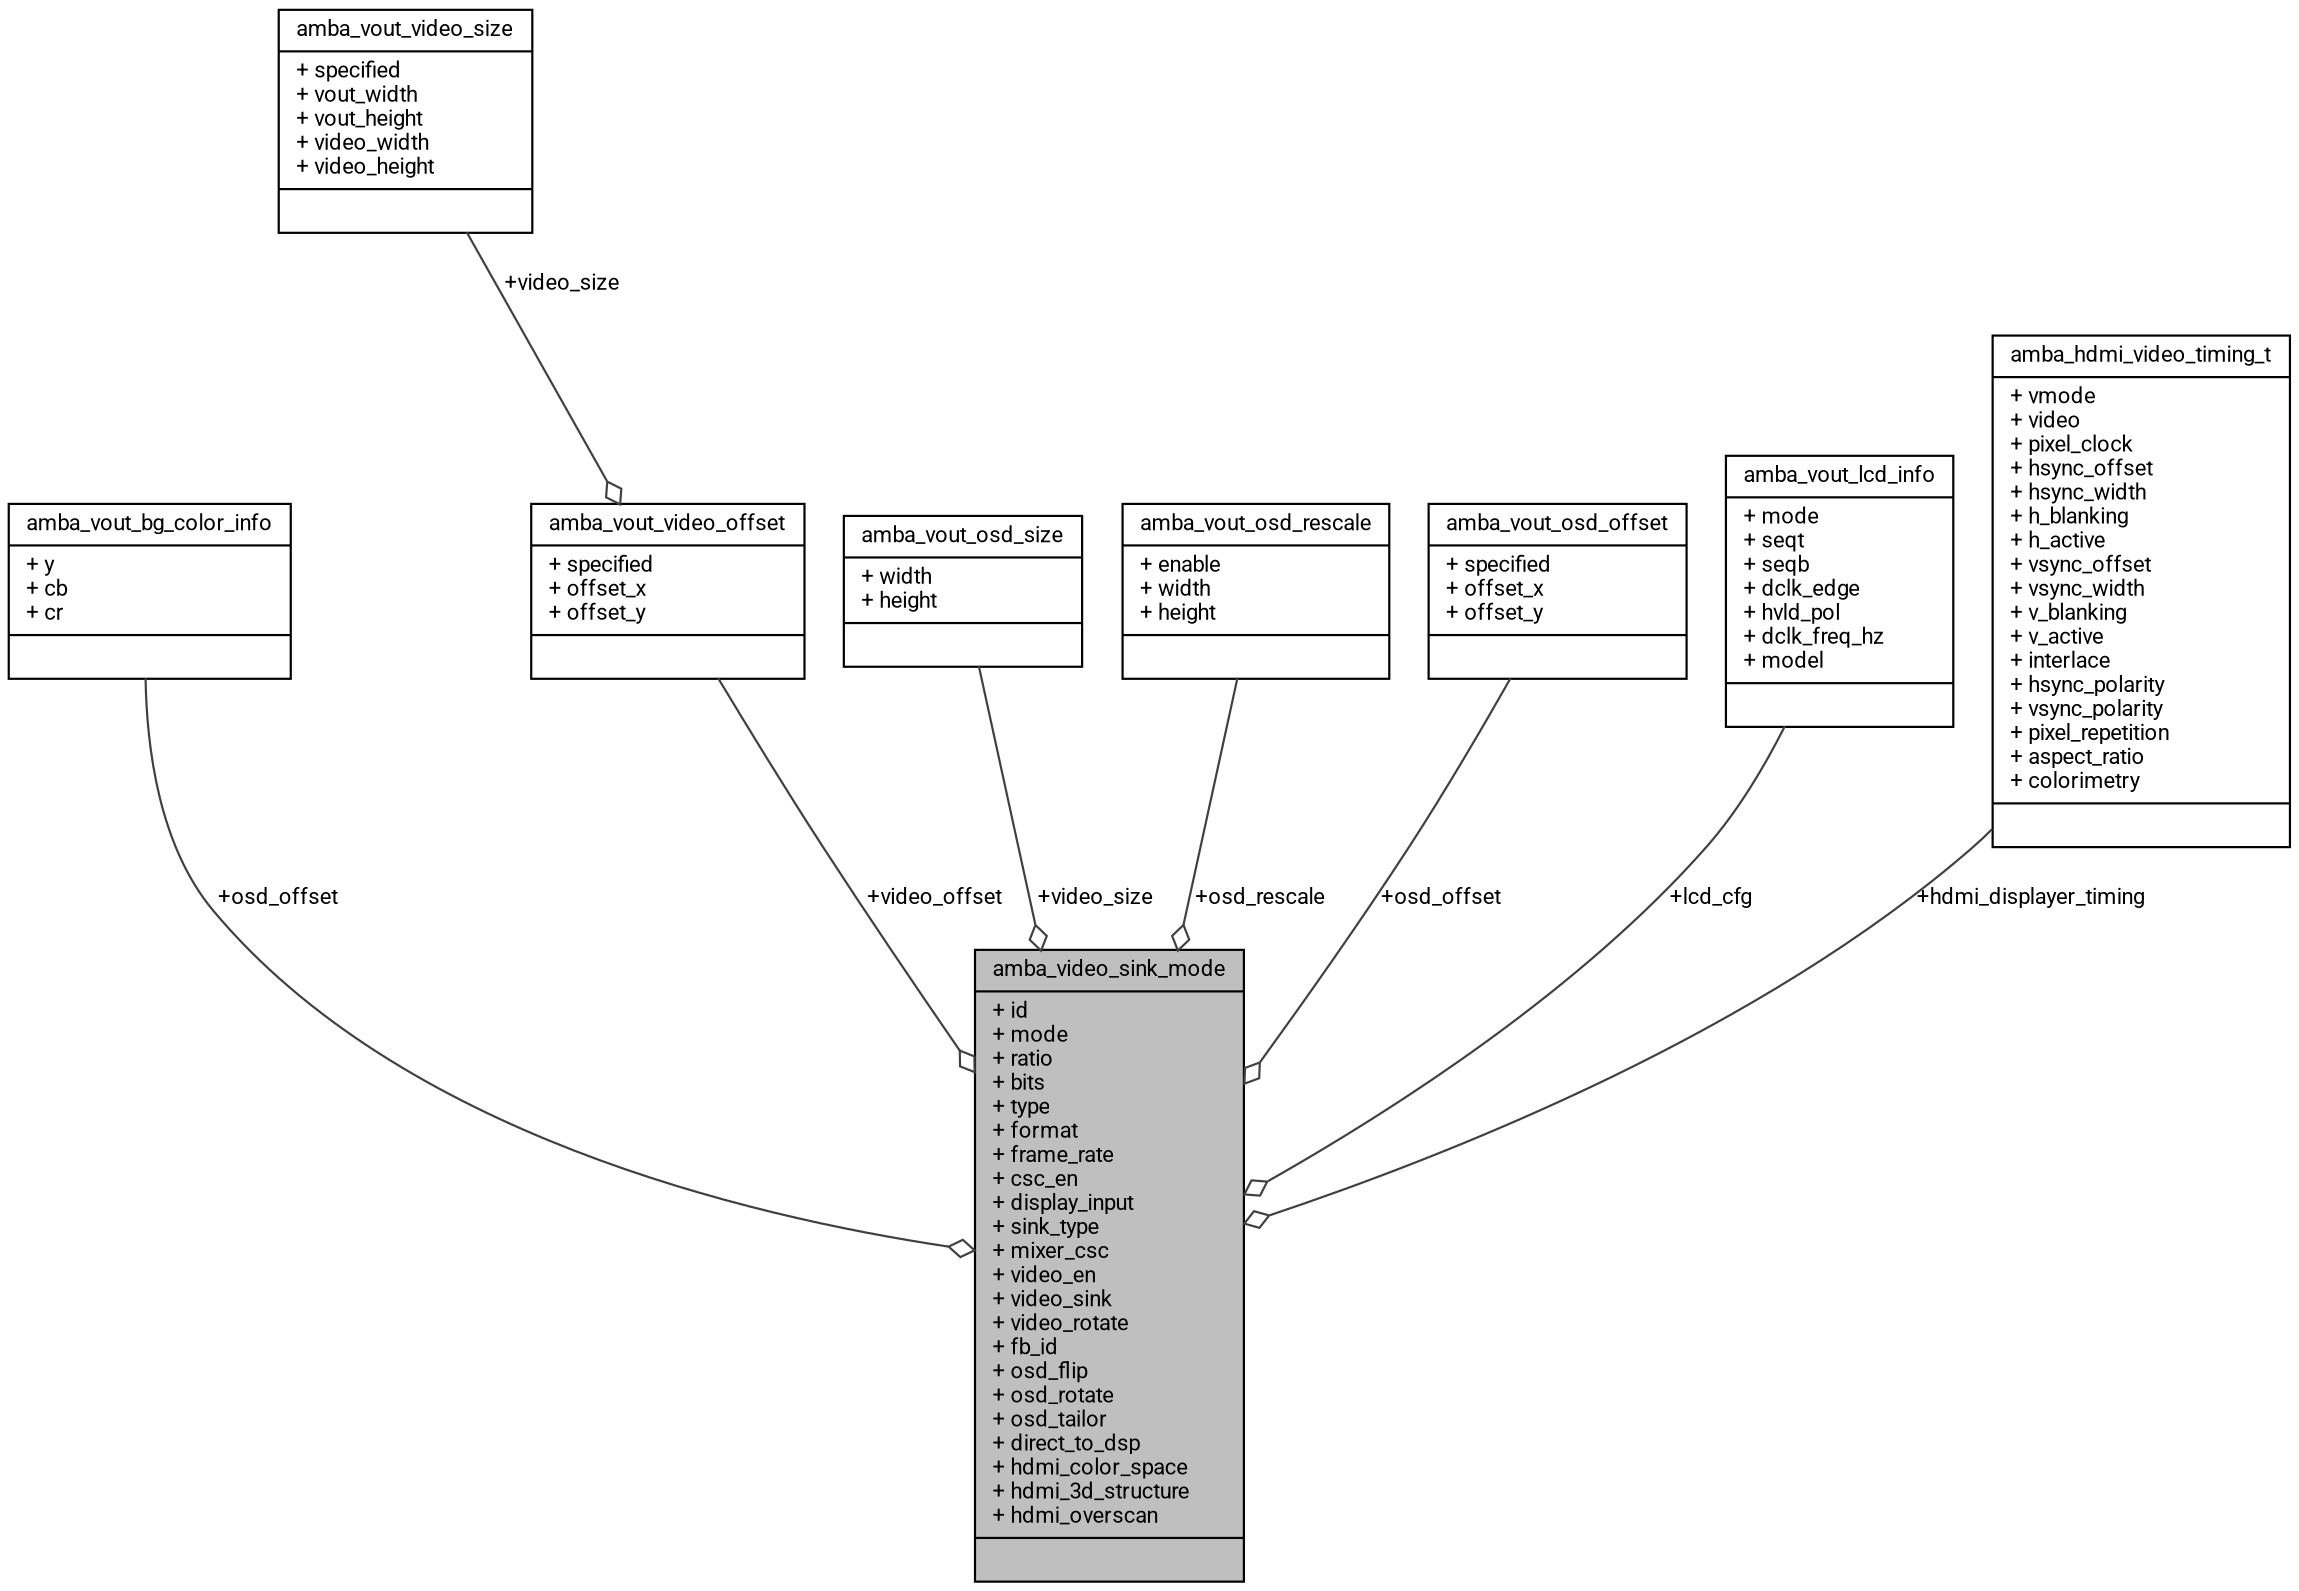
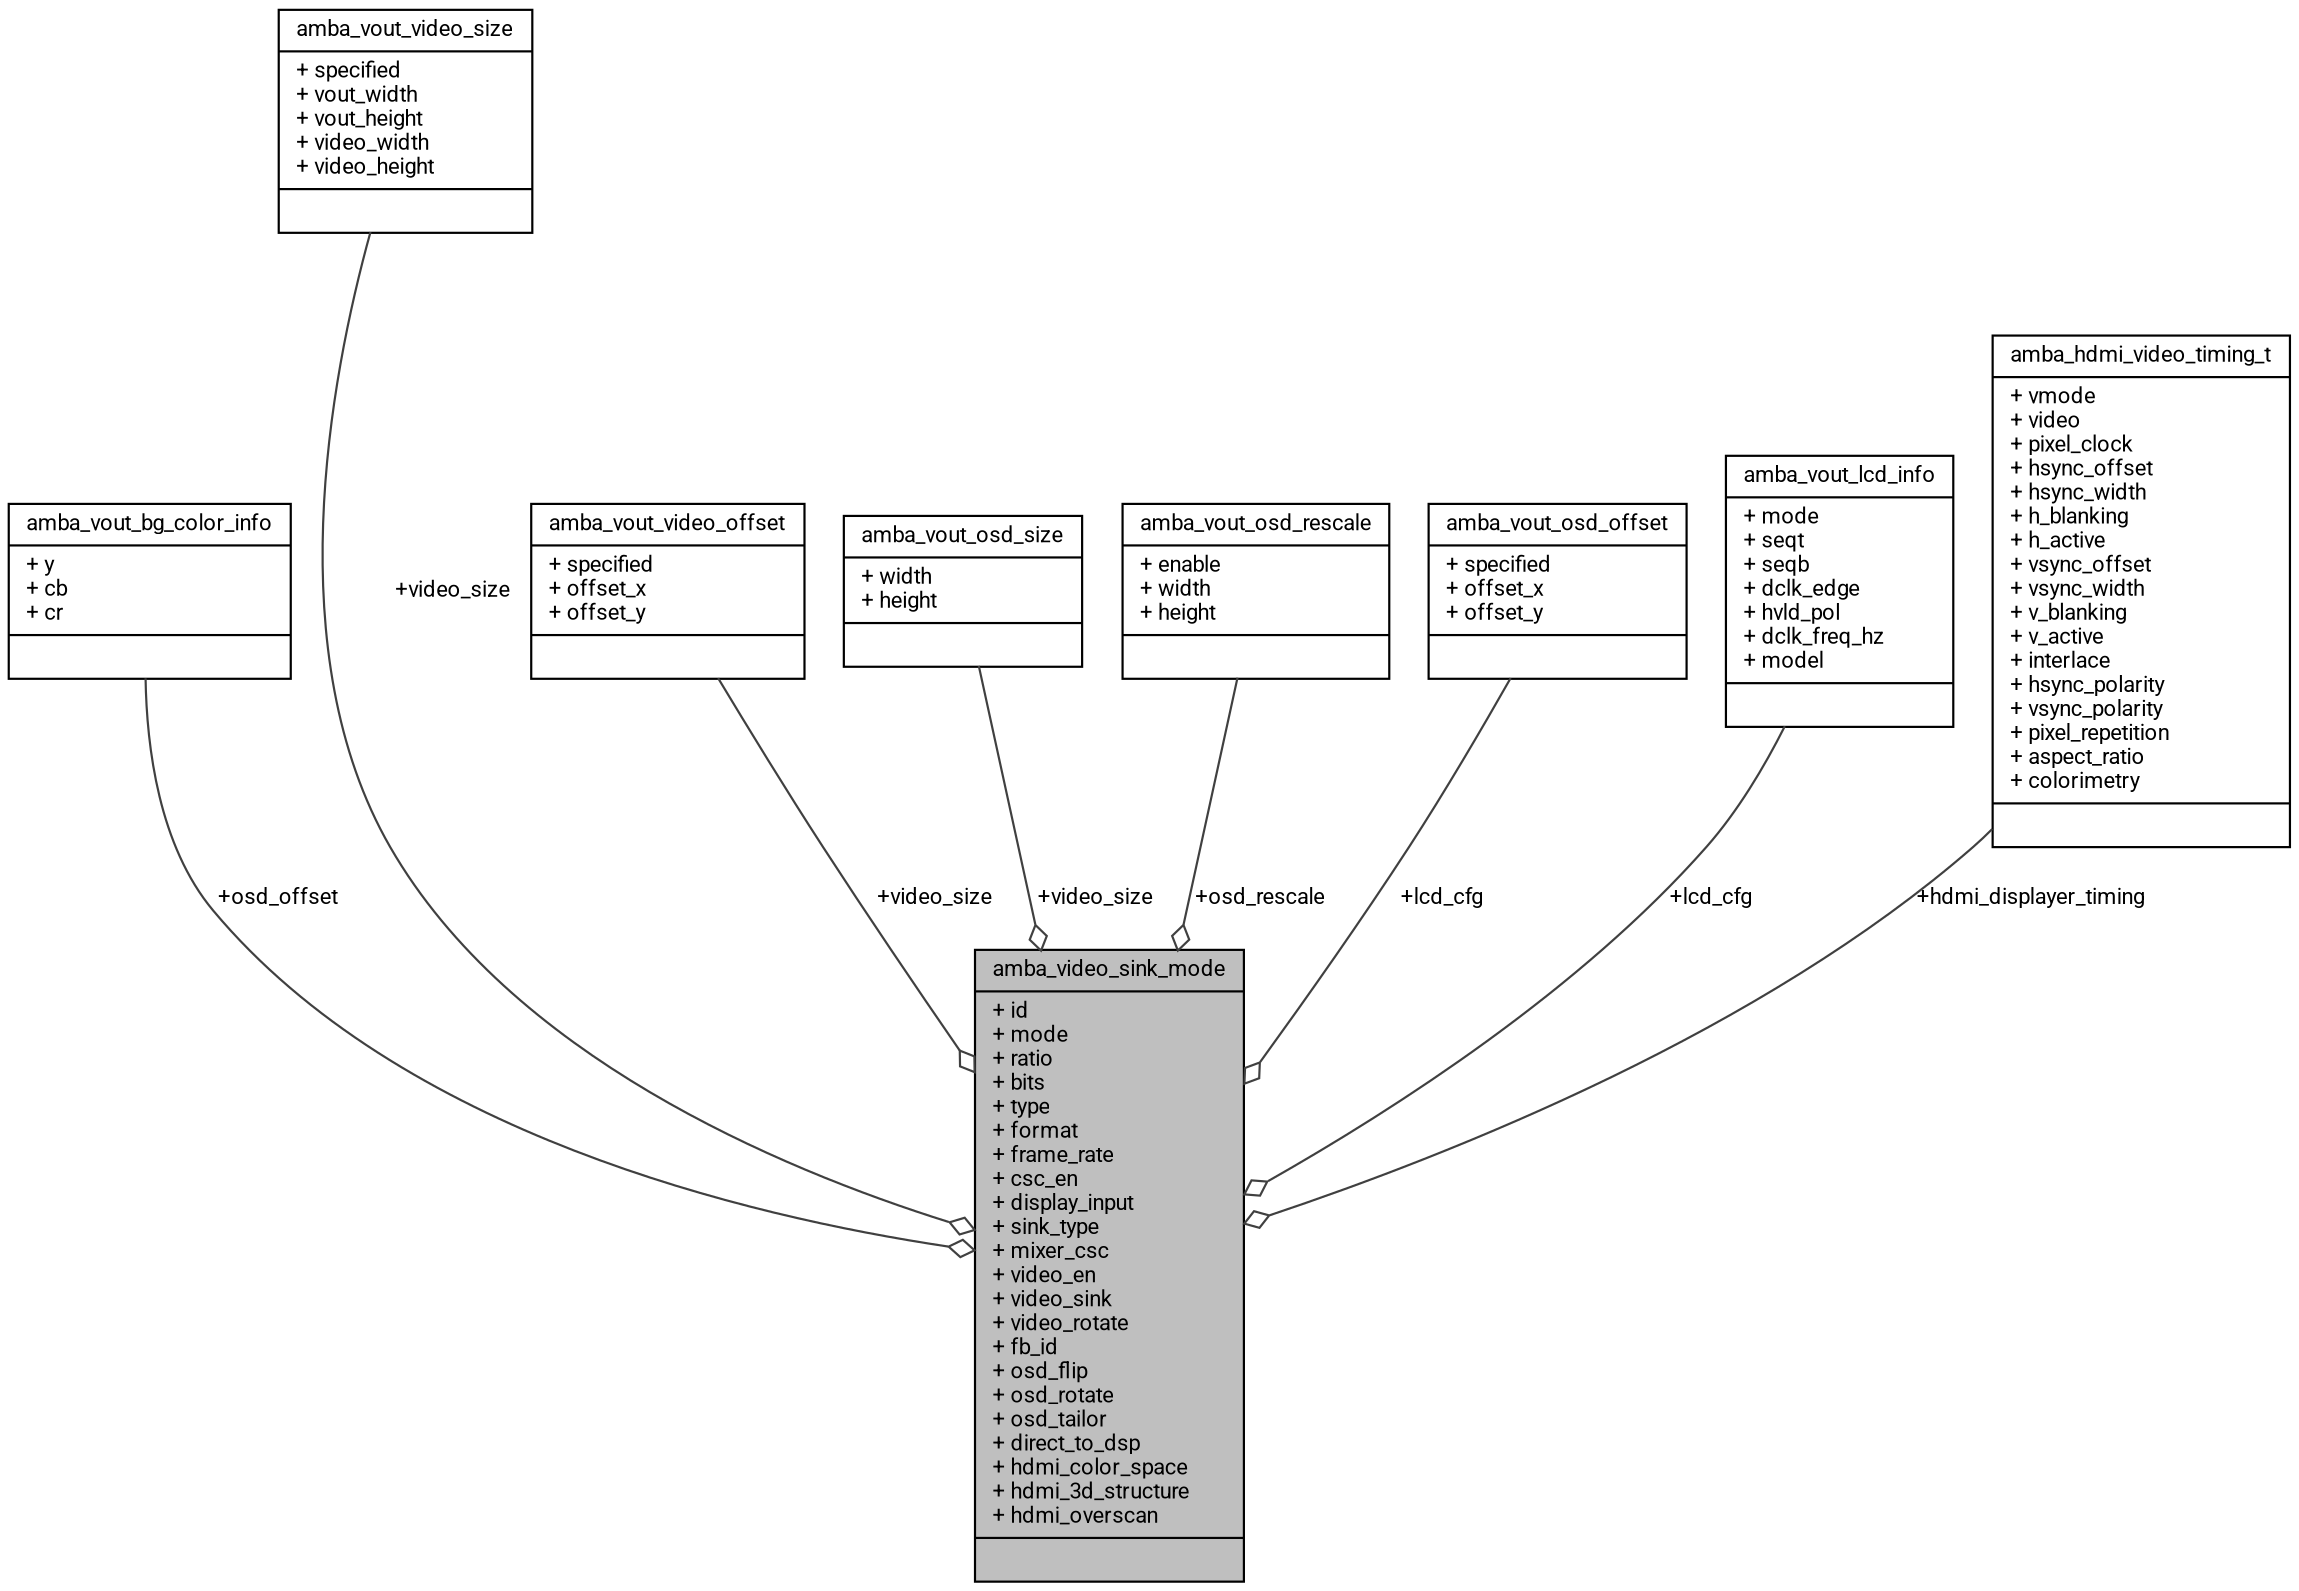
(537, 357) -> (406, 870)
(932, 898) -> (932, 898)
(1440, 898) -> (1440, 898)
